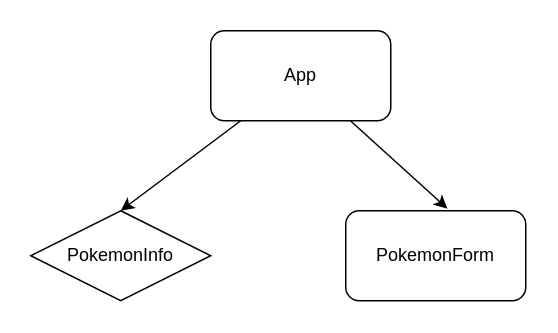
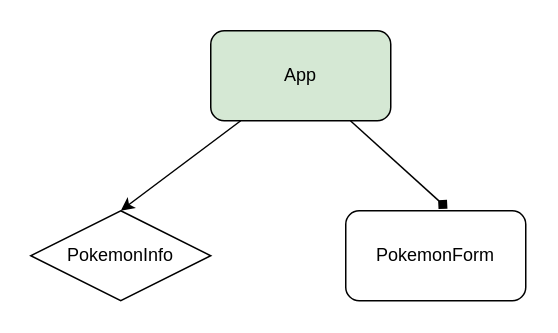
(301, 76) -> (301, 76)
(438, 200) -> (438, 200)
